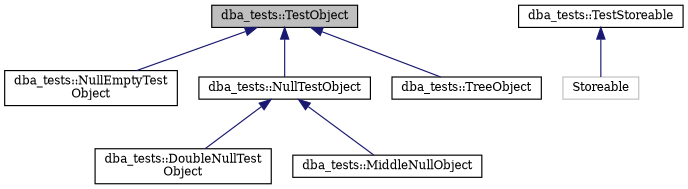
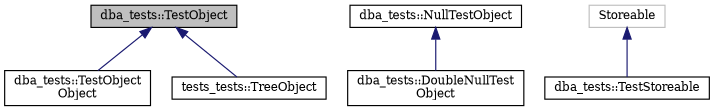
(285, 58) -> none
(601, 58) -> (627, 58)
(91, 88) -> (78, 88)
(467, 88) -> (249, 88)
(387, 166) -> none
